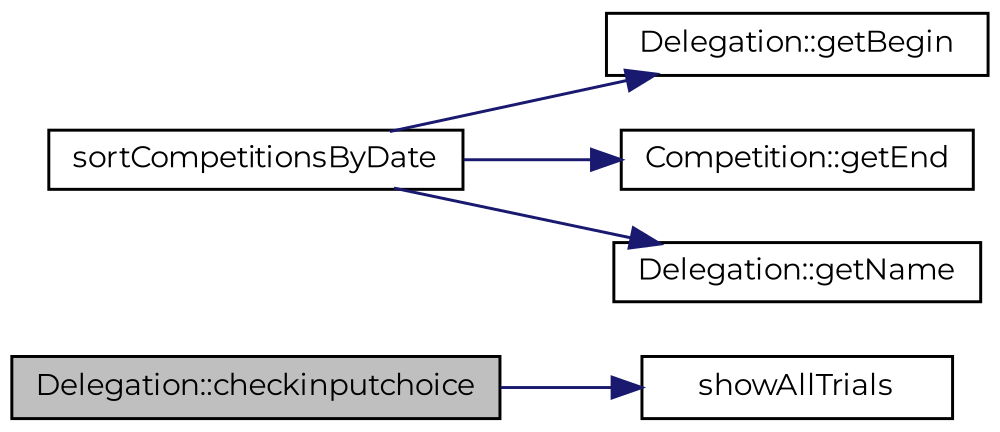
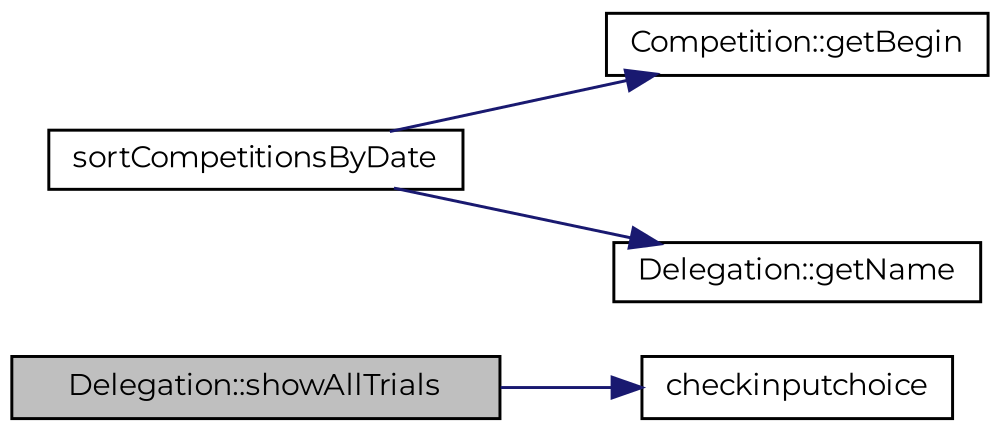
(797, 44) -> (797, 44)
(797, 160) -> none
(256, 388) -> (256, 388)
(797, 388) -> (797, 388)
